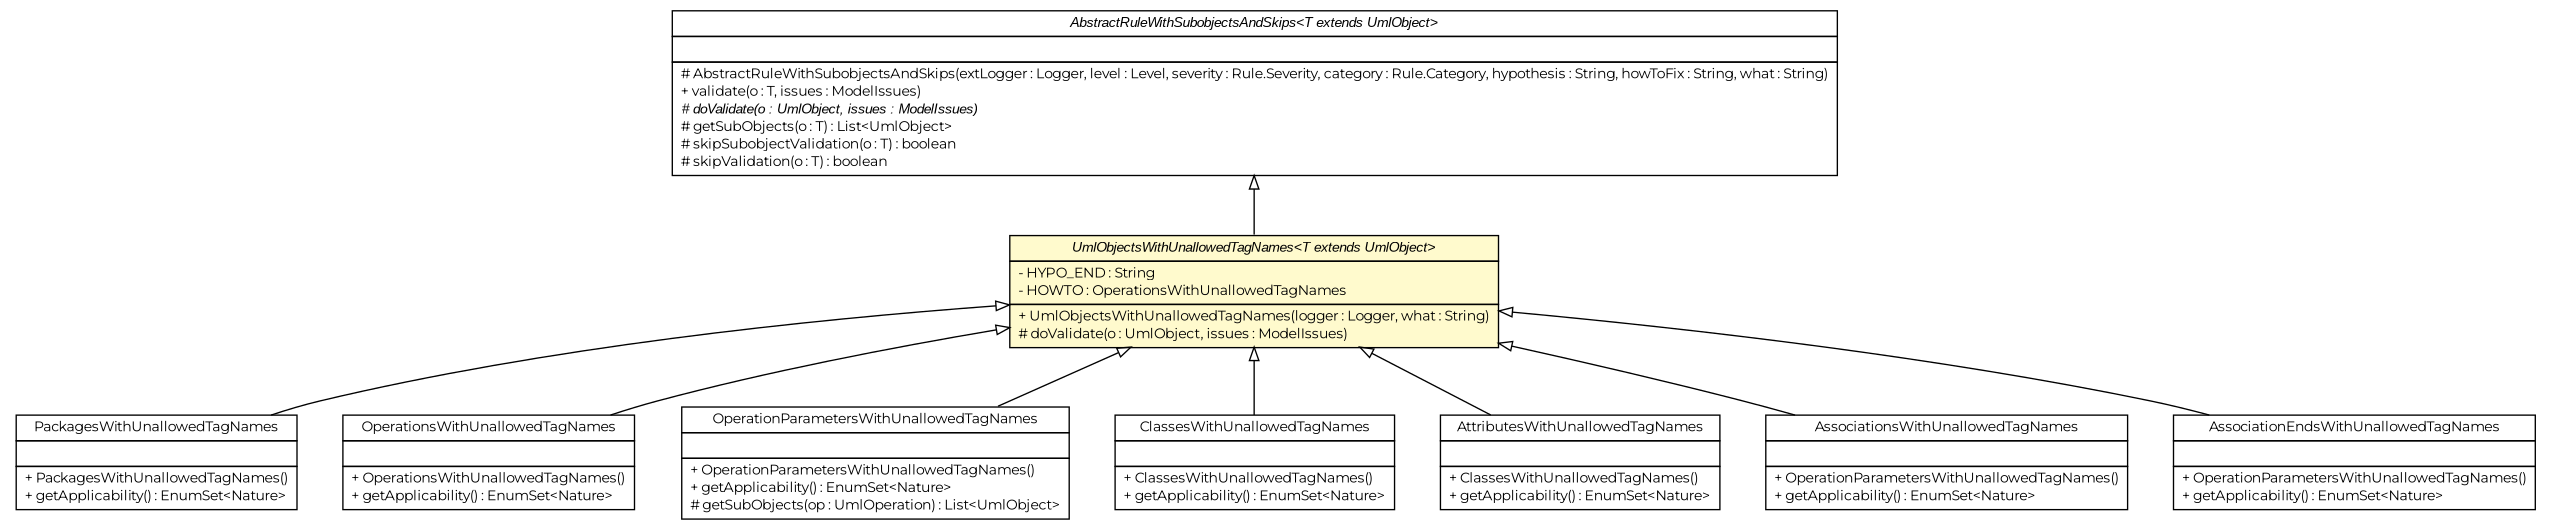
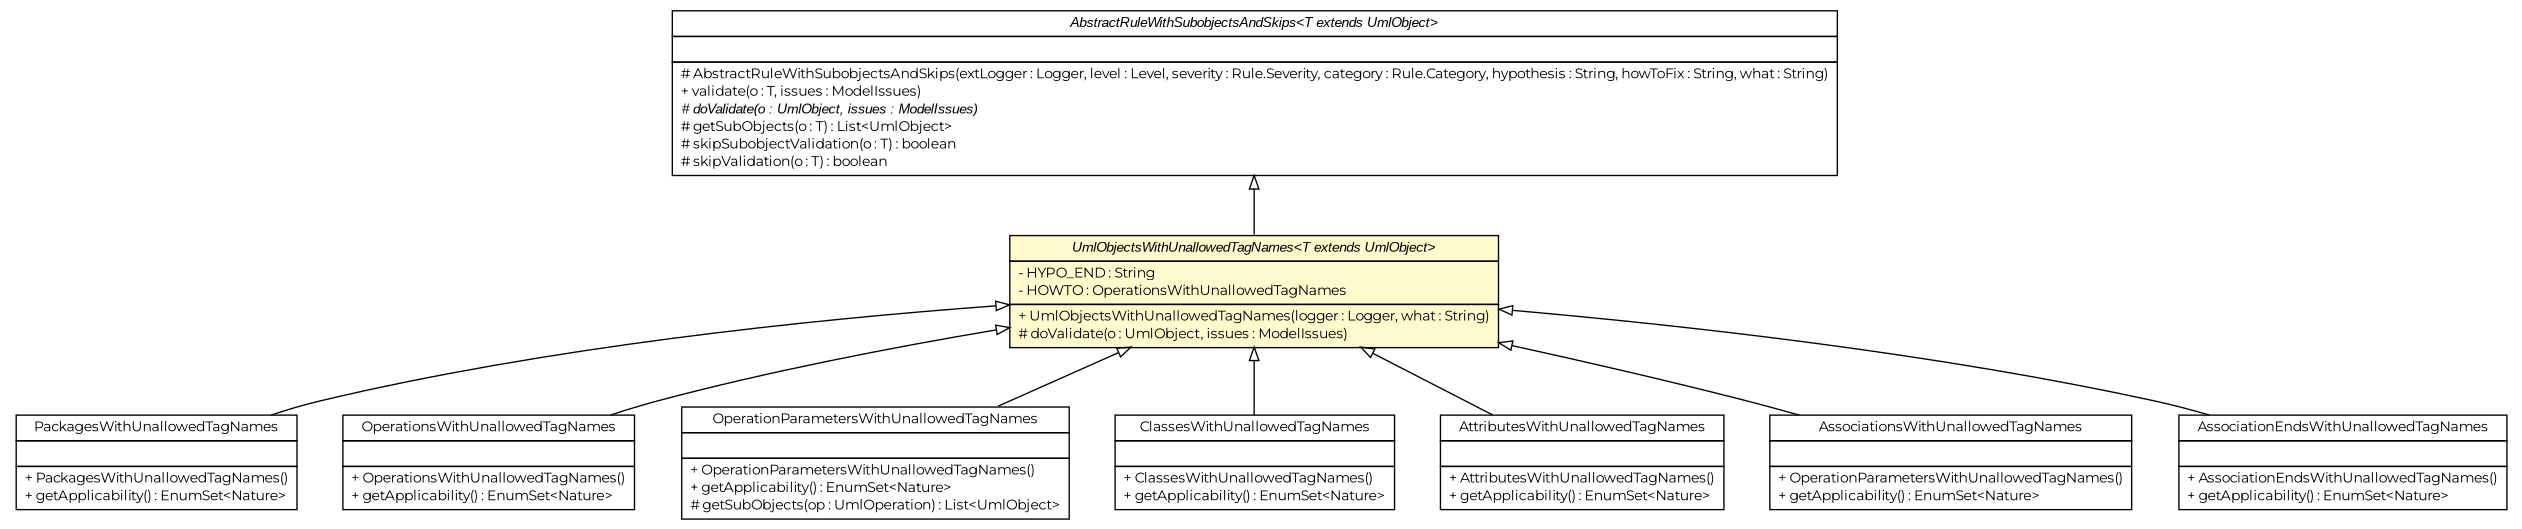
(1574, 479) -> (1582, 479)
(2354, 479) -> (2343, 479)
